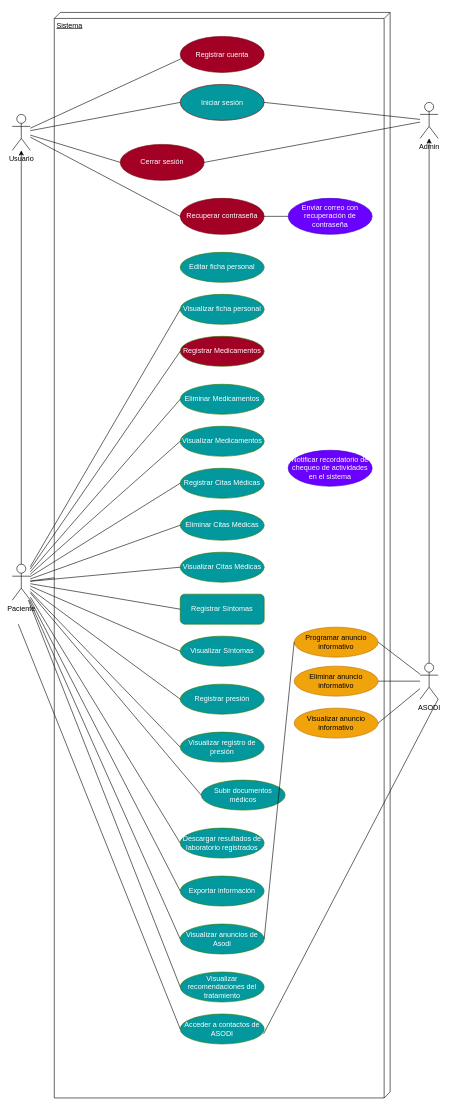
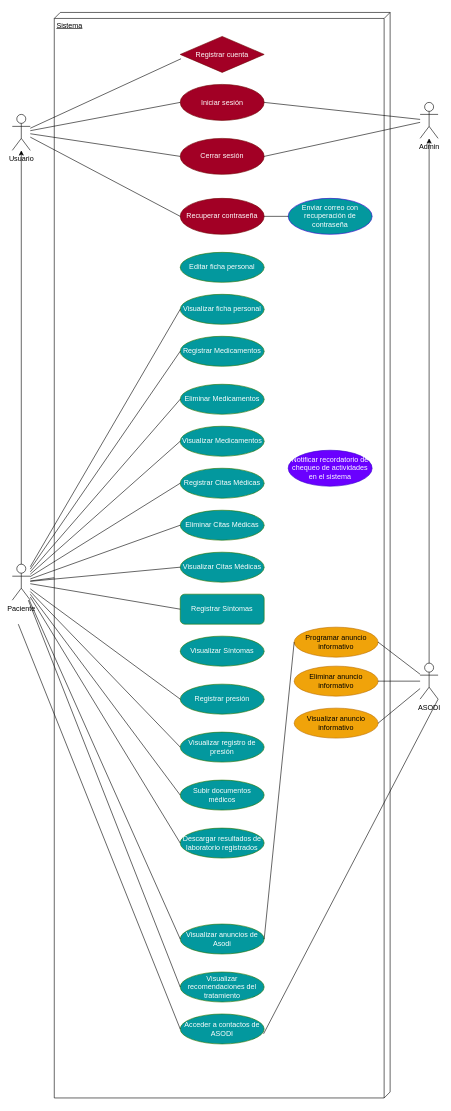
(222, 54) -> (222, 54)
(222, 102) -> (222, 102)
(162, 162) -> (222, 156)
(330, 216) -> (330, 216)
(222, 351) -> (222, 351)
(106, 619) -> none
(94, 723) -> none
(243, 795) -> (222, 795)
(222, 891) -> none
